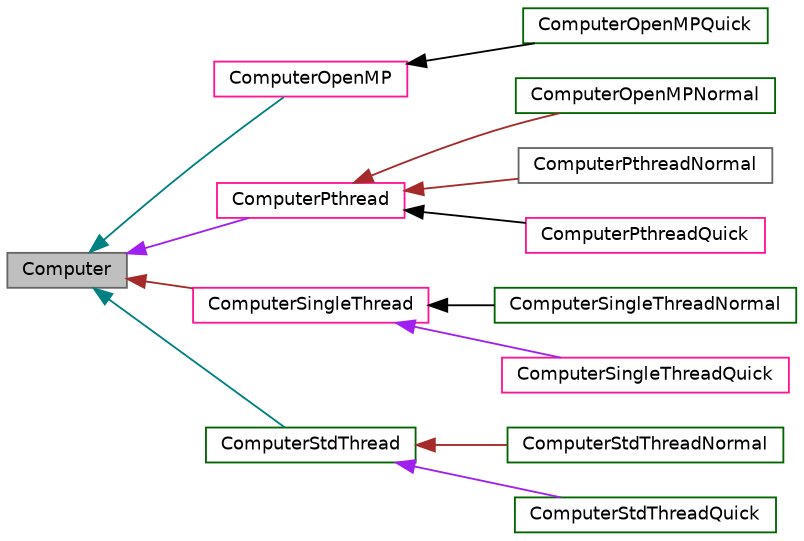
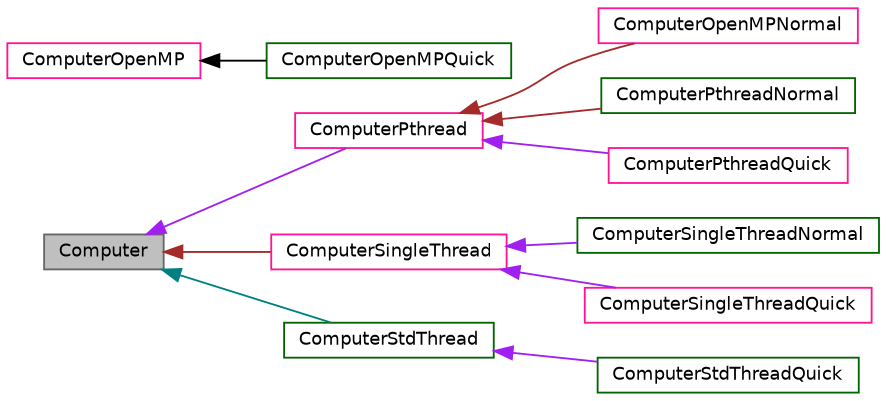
(645, 96) -> (728, 26)
(192, 166) -> none
(645, 166) -> (728, 96)
(475, 218) -> (555, 148)
(471, 305) -> (551, 244)
(645, 445) -> none
